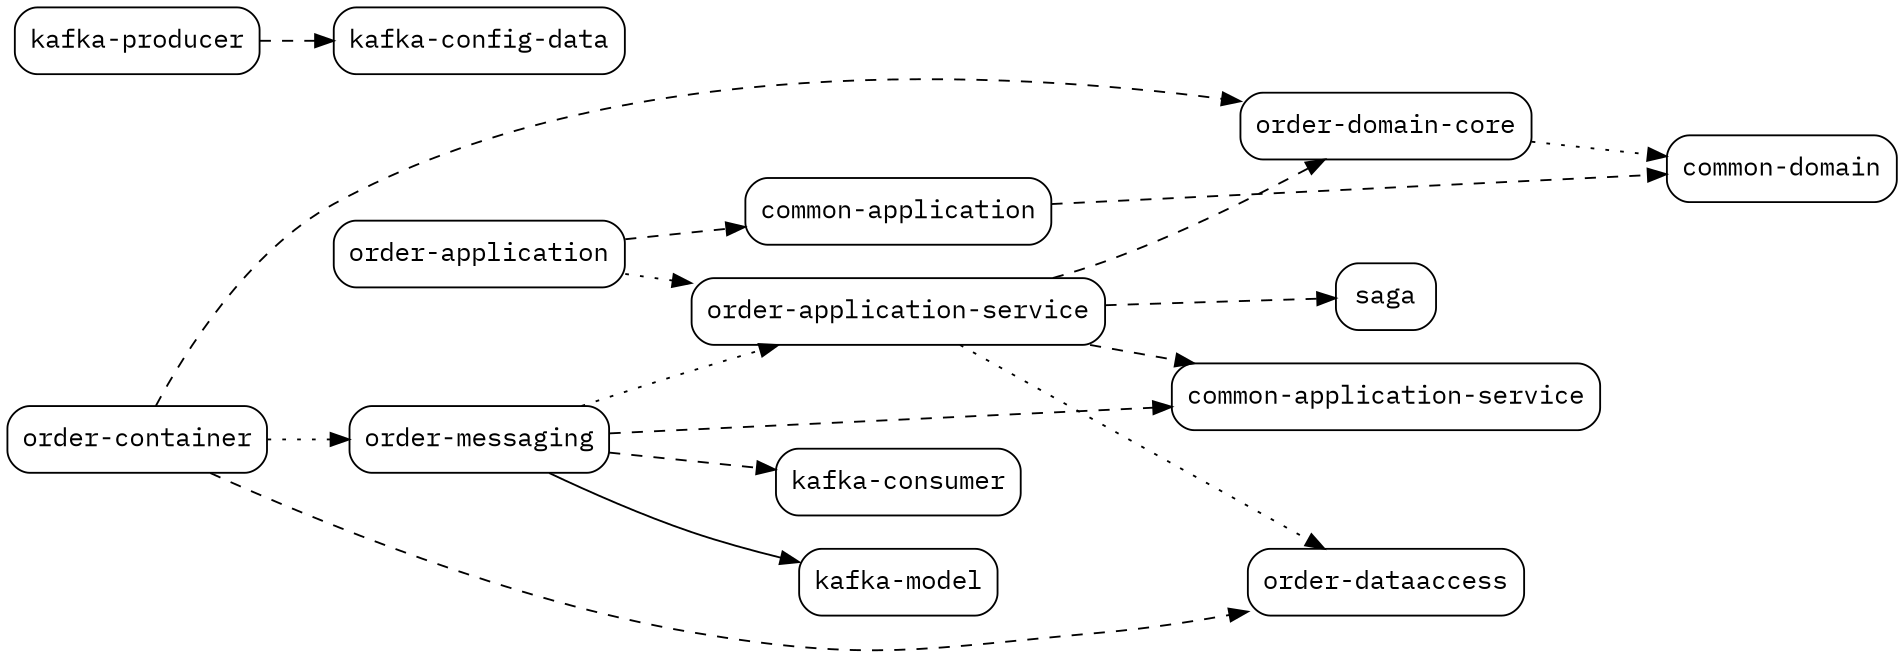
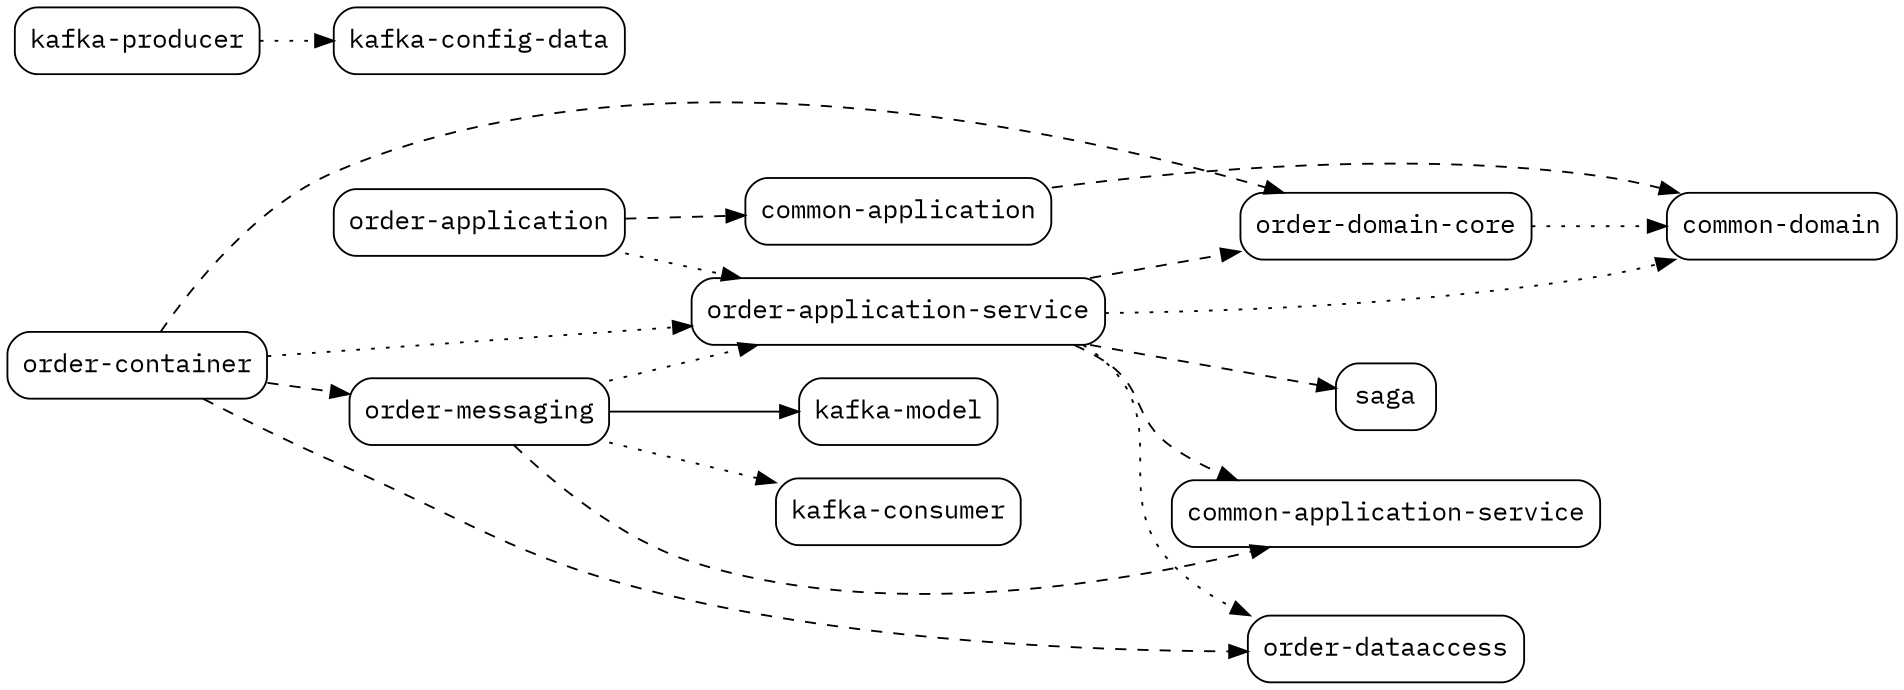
(287, 41) -> (287, 41)
none -> (1382, 301)
none -> (470, 342)
(299, 439) -> (299, 387)
(683, 460) -> (683, 460)
